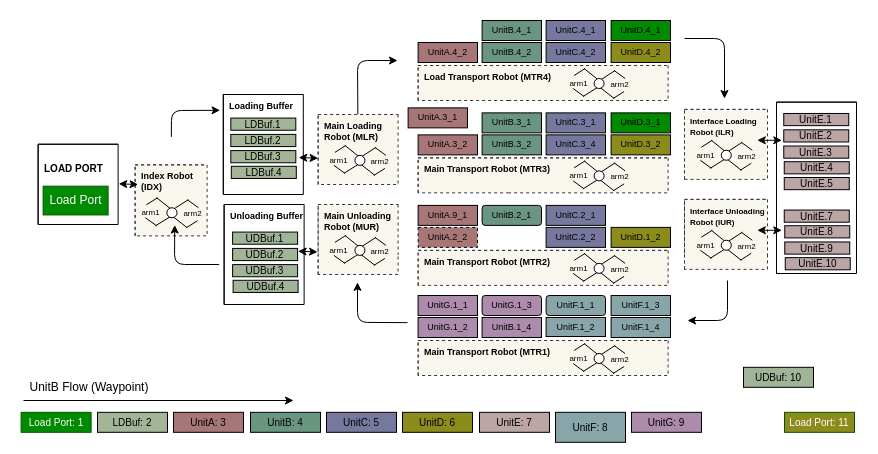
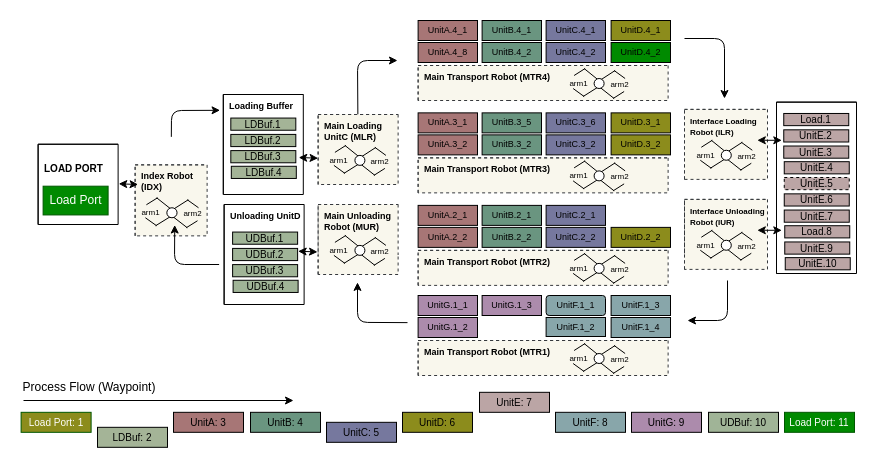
none -> (448, 31)
(641, 31) -> (641, 31)
(448, 53) -> (448, 53)
(641, 53) -> (641, 53)
(489, 78) -> (488, 78)
(438, 118) -> (448, 123)
(816, 120) -> (816, 120)
(512, 123) -> (512, 123)
(576, 123) -> (576, 123)
(641, 123) -> (641, 123)
(362, 132) -> (362, 132)
(576, 145) -> (576, 145)
(817, 184) -> (817, 184)
none -> (817, 200)
(512, 215) -> (512, 215)
(448, 216) -> (448, 216)
(267, 217) -> (264, 217)
(817, 232) -> (817, 232)
(448, 237) -> (448, 237)
none -> (512, 237)
(641, 238) -> (641, 238)
(512, 306) -> (512, 306)
(512, 328) -> none
(779, 377) -> (744, 422)
(90, 388) -> (90, 388)
(56, 422) -> (56, 422)
(133, 422) -> (133, 437)
(362, 422) -> (362, 432)
(515, 422) -> (515, 402)
(820, 422) -> (820, 422)
(591, 427) -> (591, 422)
